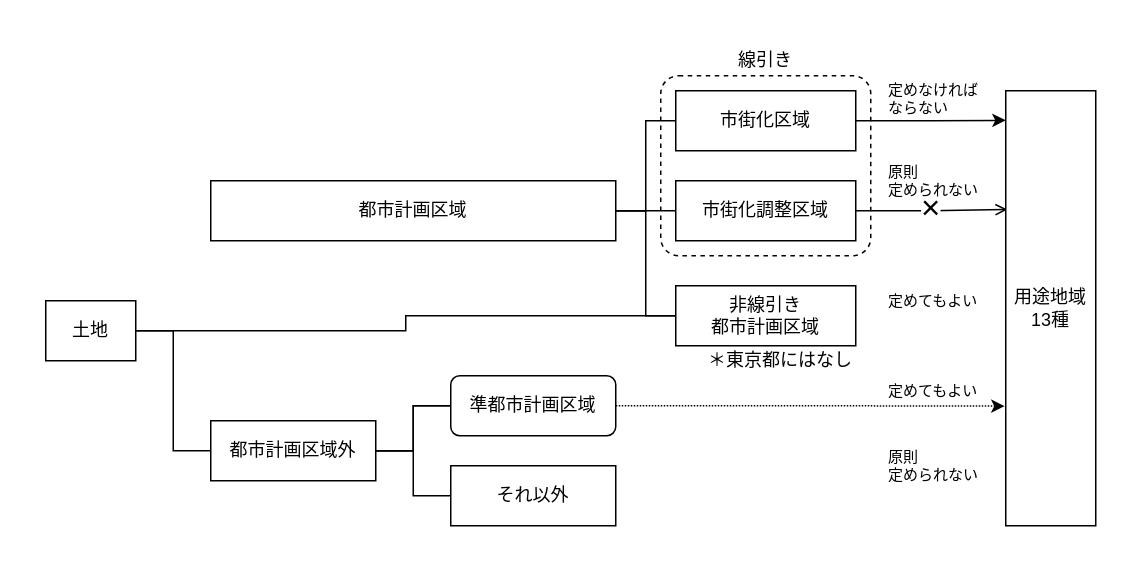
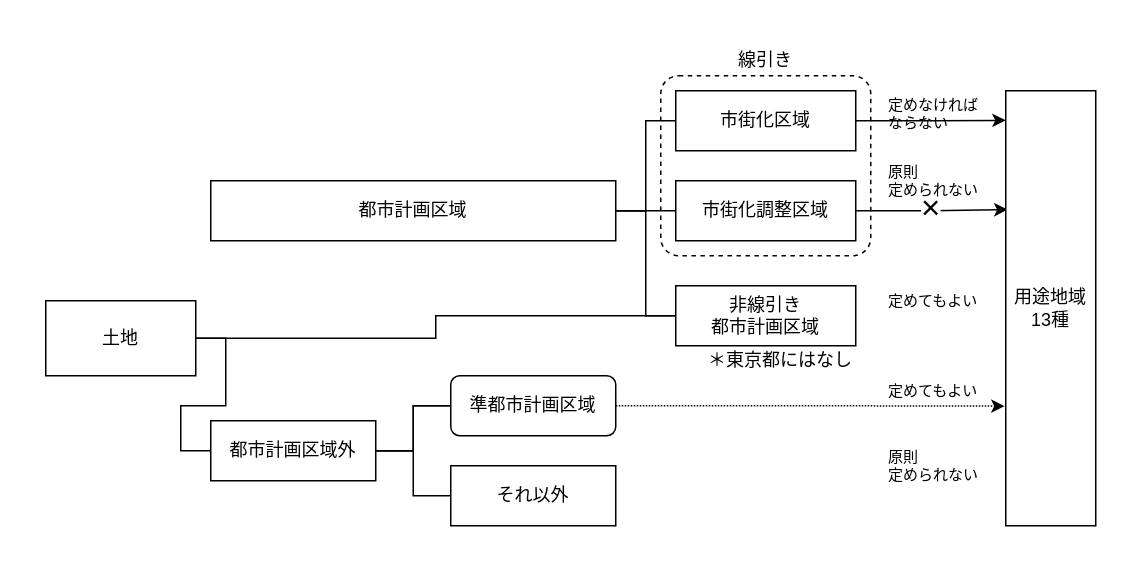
(938, 98) -> (938, 113)
(998, 210) -> (996, 210)
(91, 331) -> (121, 338)
